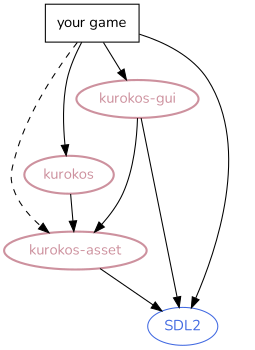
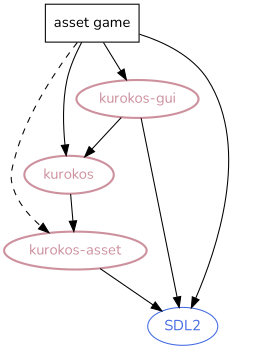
(92, 23) -> (92, 23)
(130, 175) -> (107, 133)
